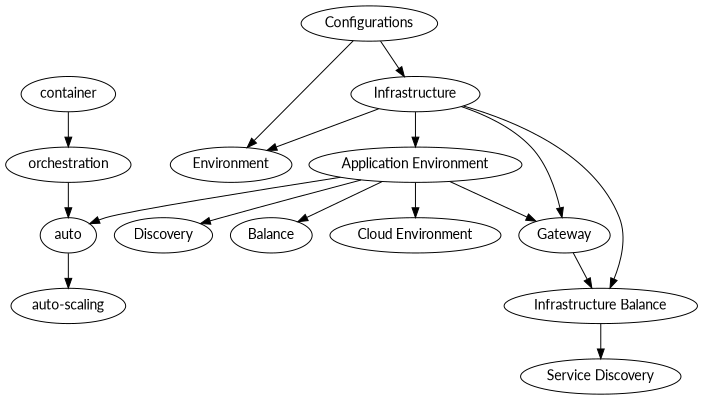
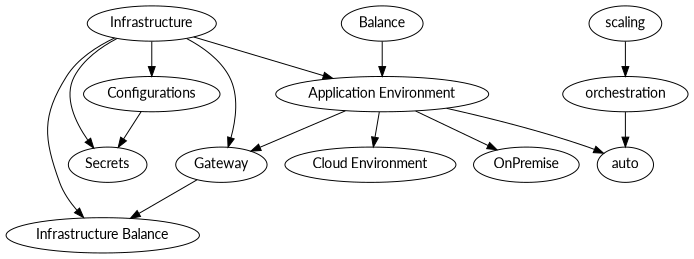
(390, 55) -> (152, 54)
(68, 94) -> (625, 24)
(231, 165) -> (108, 165)
(344, 200) -> (382, 54)
(163, 235) -> (526, 165)
(68, 306) -> none
(601, 377) -> none
